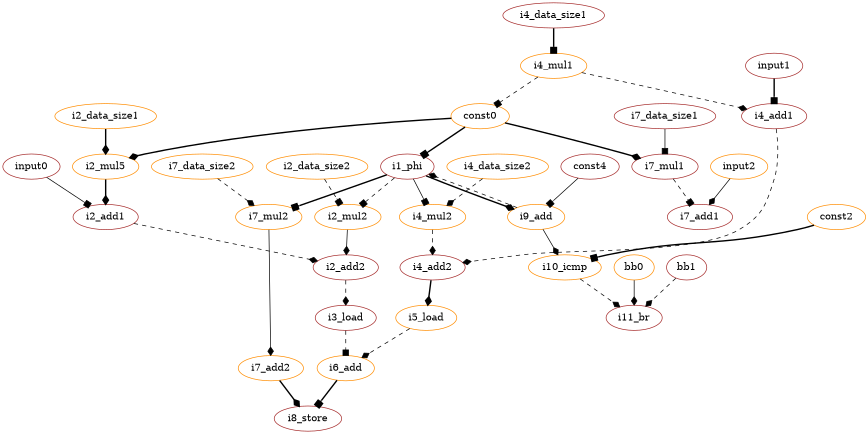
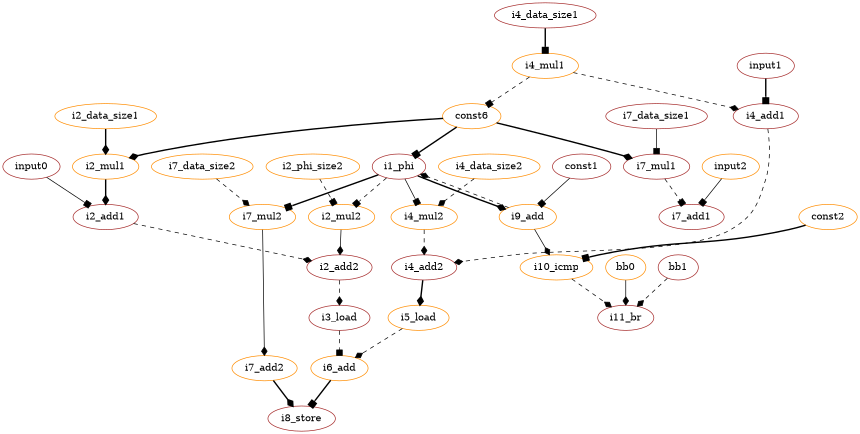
(480, 116) -> (472, 116)
(106, 167) -> (106, 167)
(317, 167) -> (313, 167)
(590, 167) -> (582, 167)
(722, 188) -> (714, 189)
